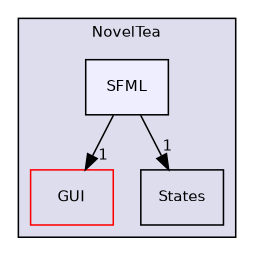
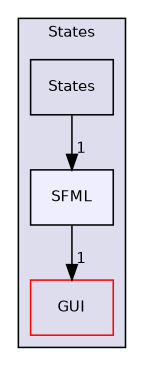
(127, 33) -> (72, 33)
(151, 135) -> (72, 135)
